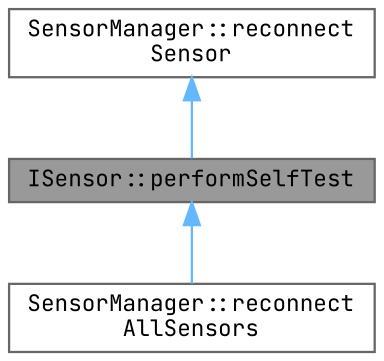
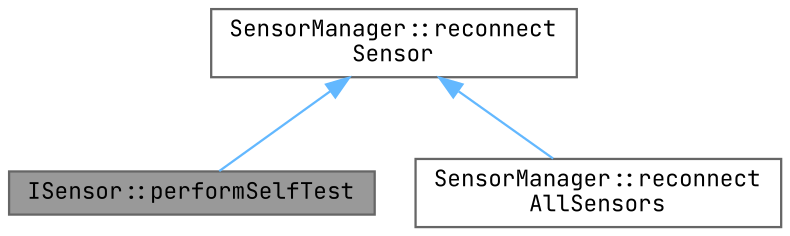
(192, 255) -> (506, 125)
